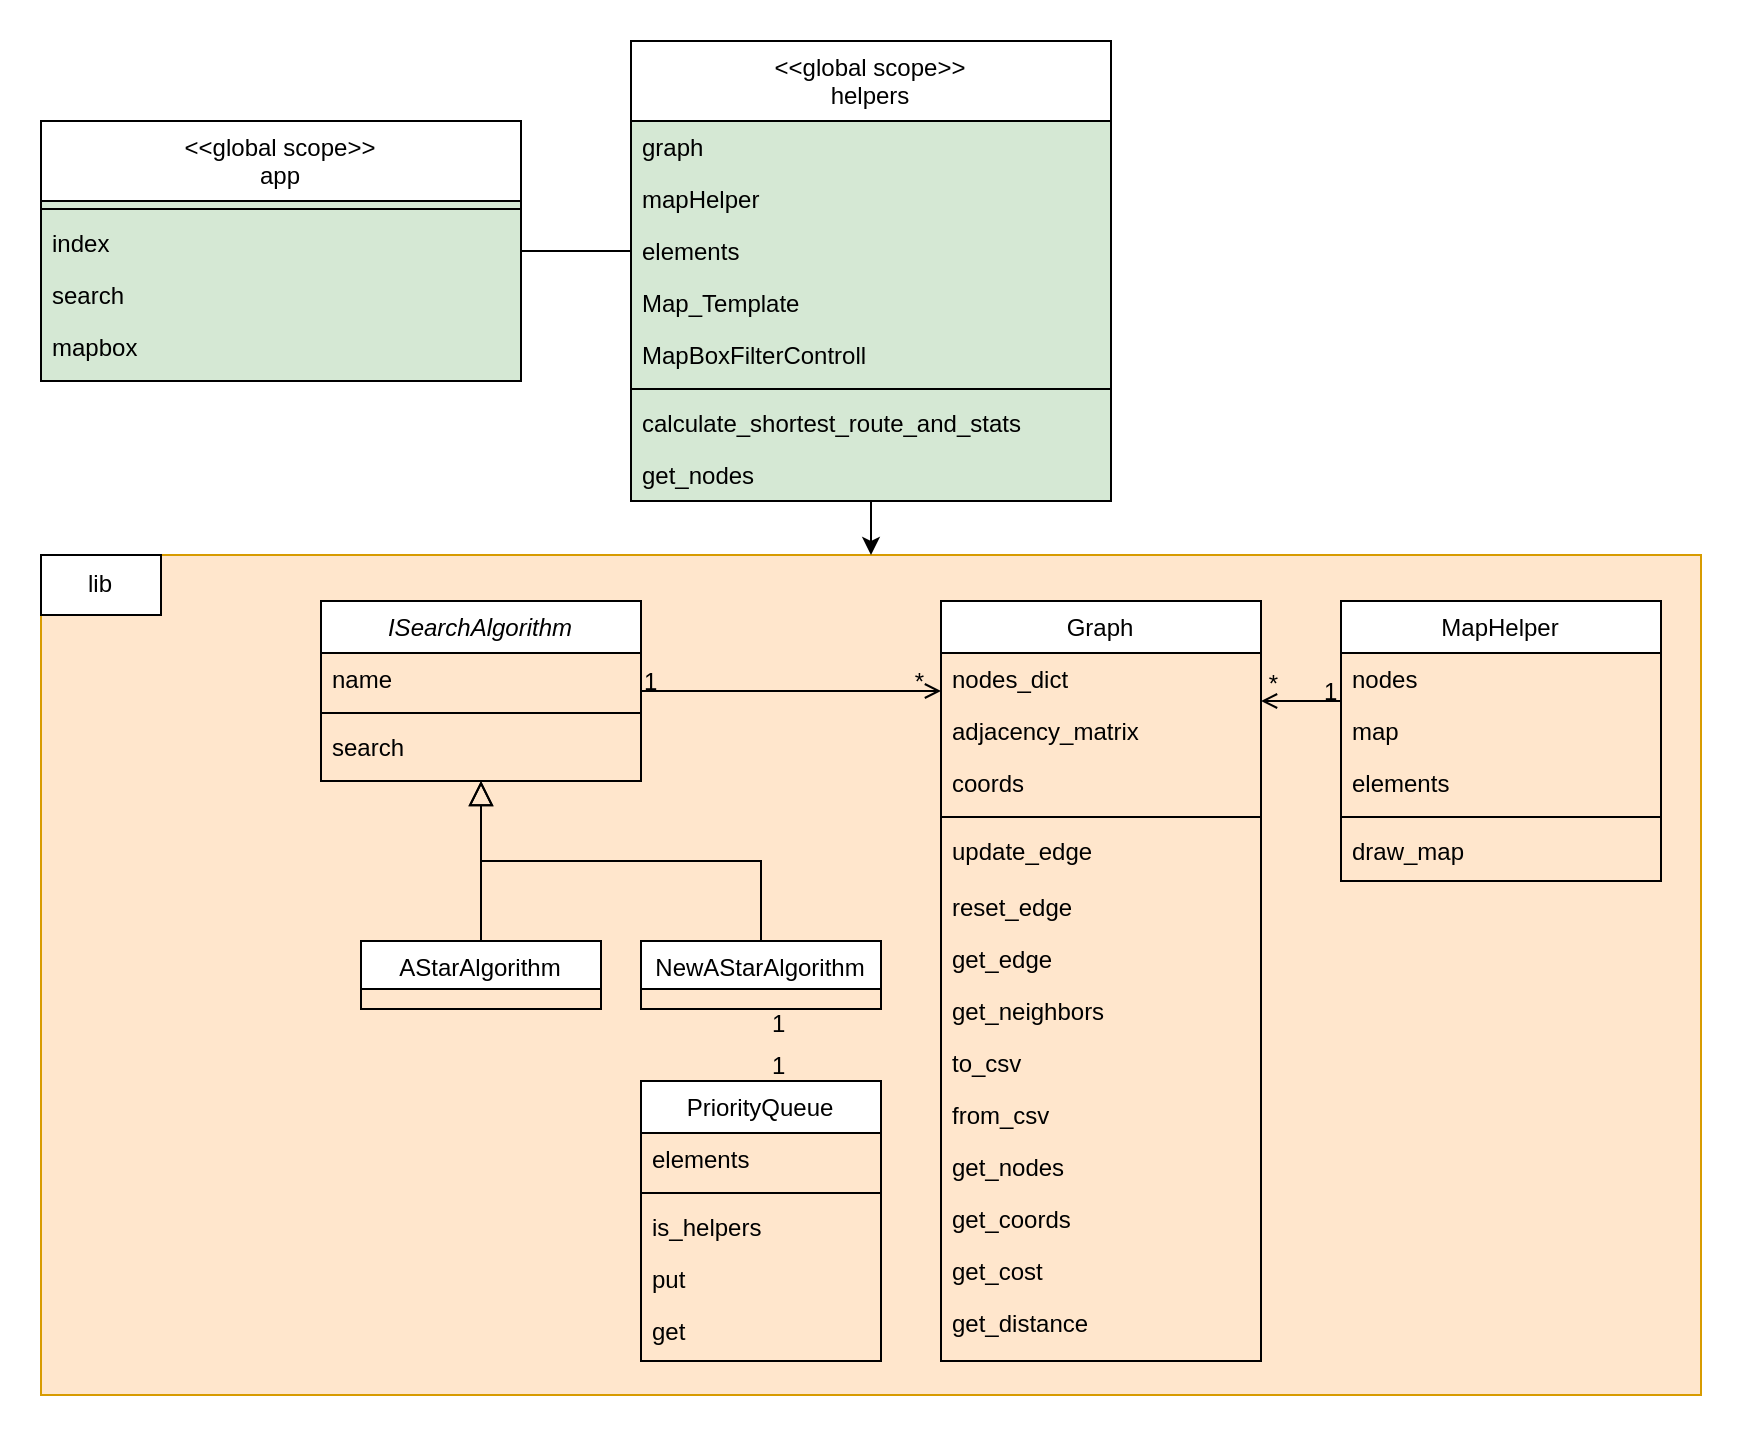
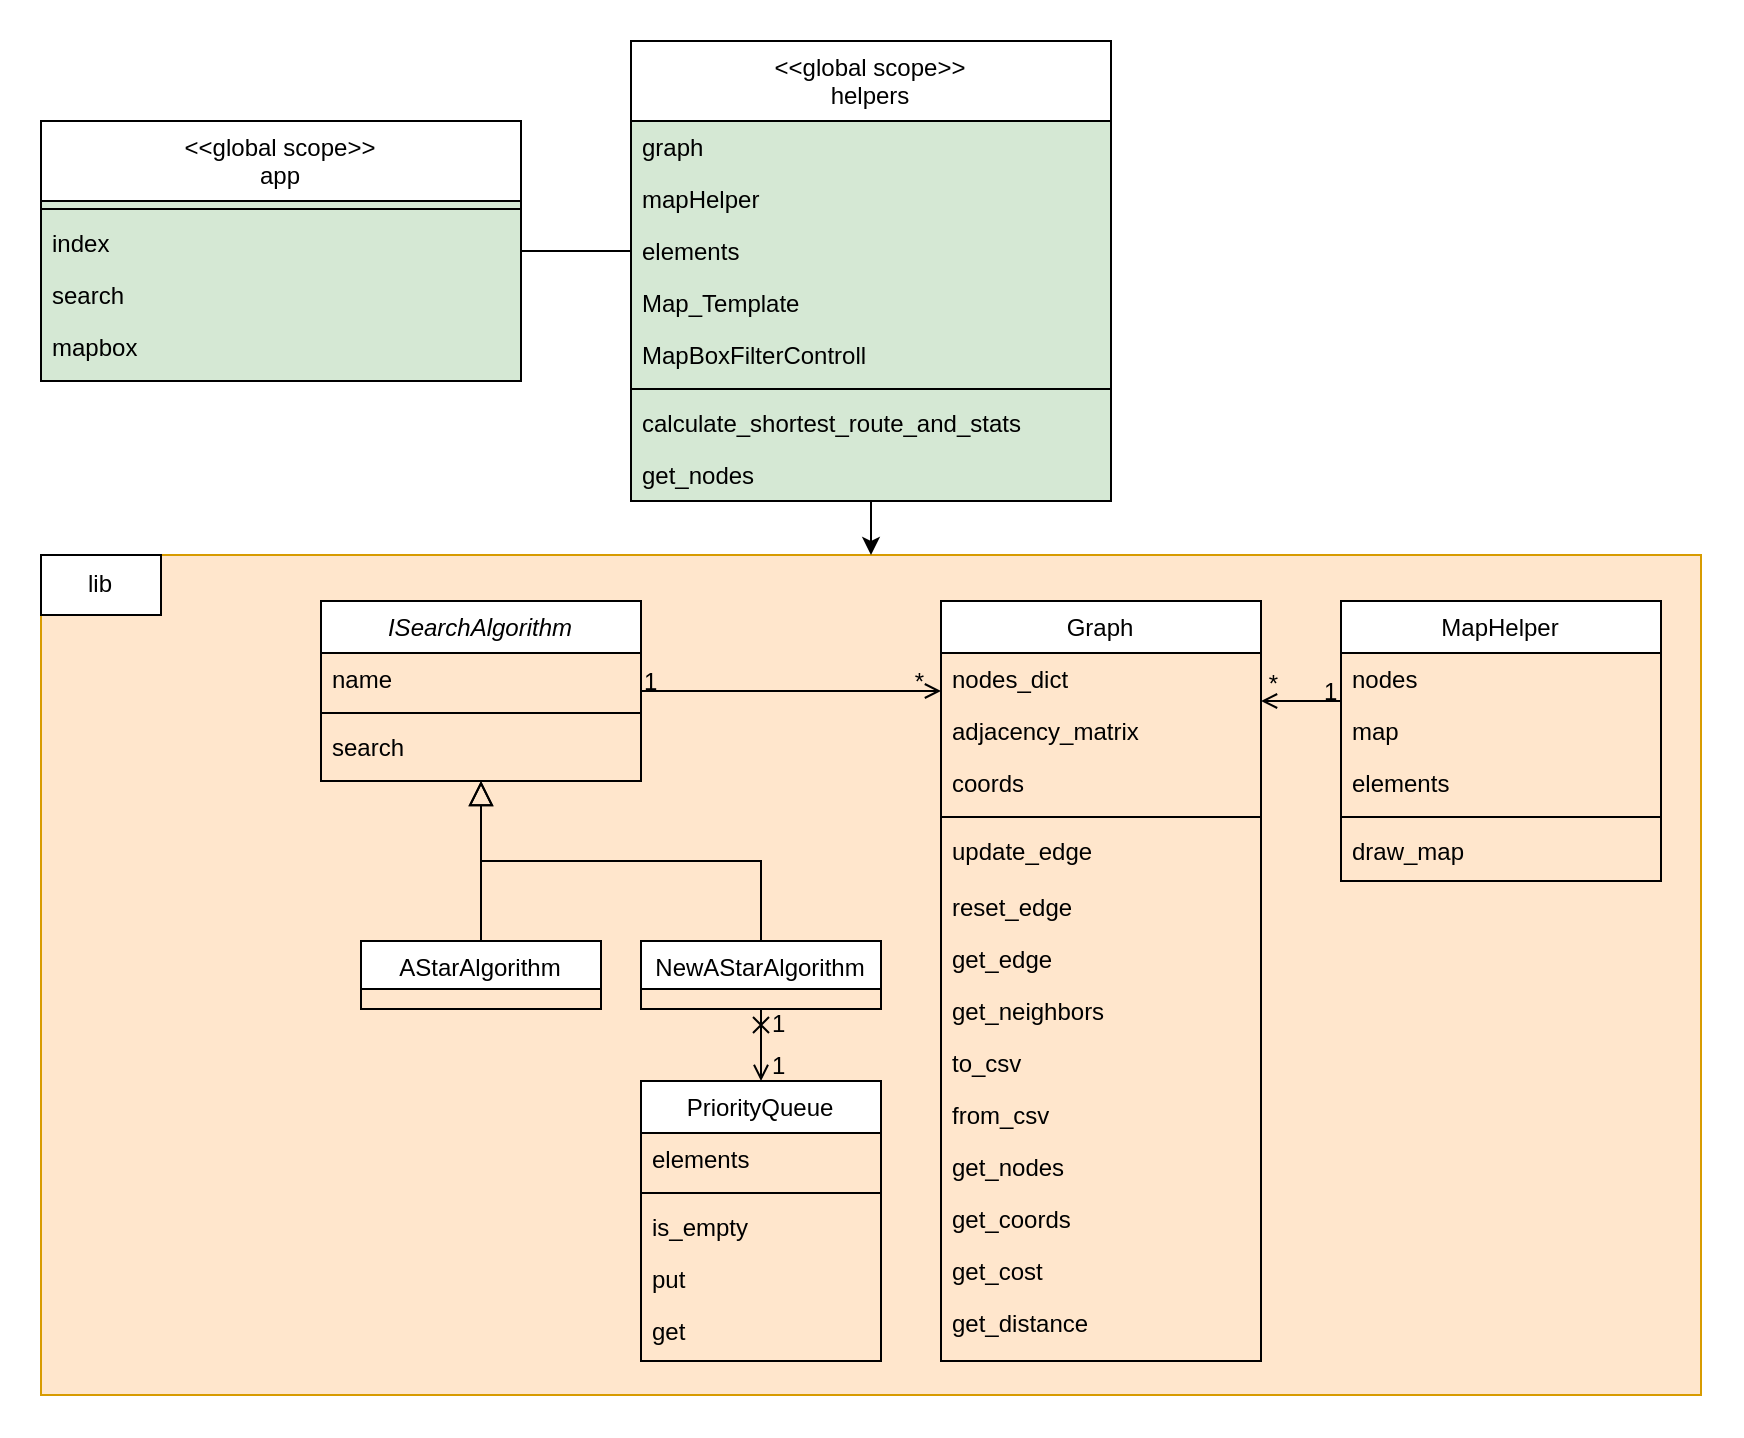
none -> (761, 1046)
(713, 1228) -> (703, 1228)
